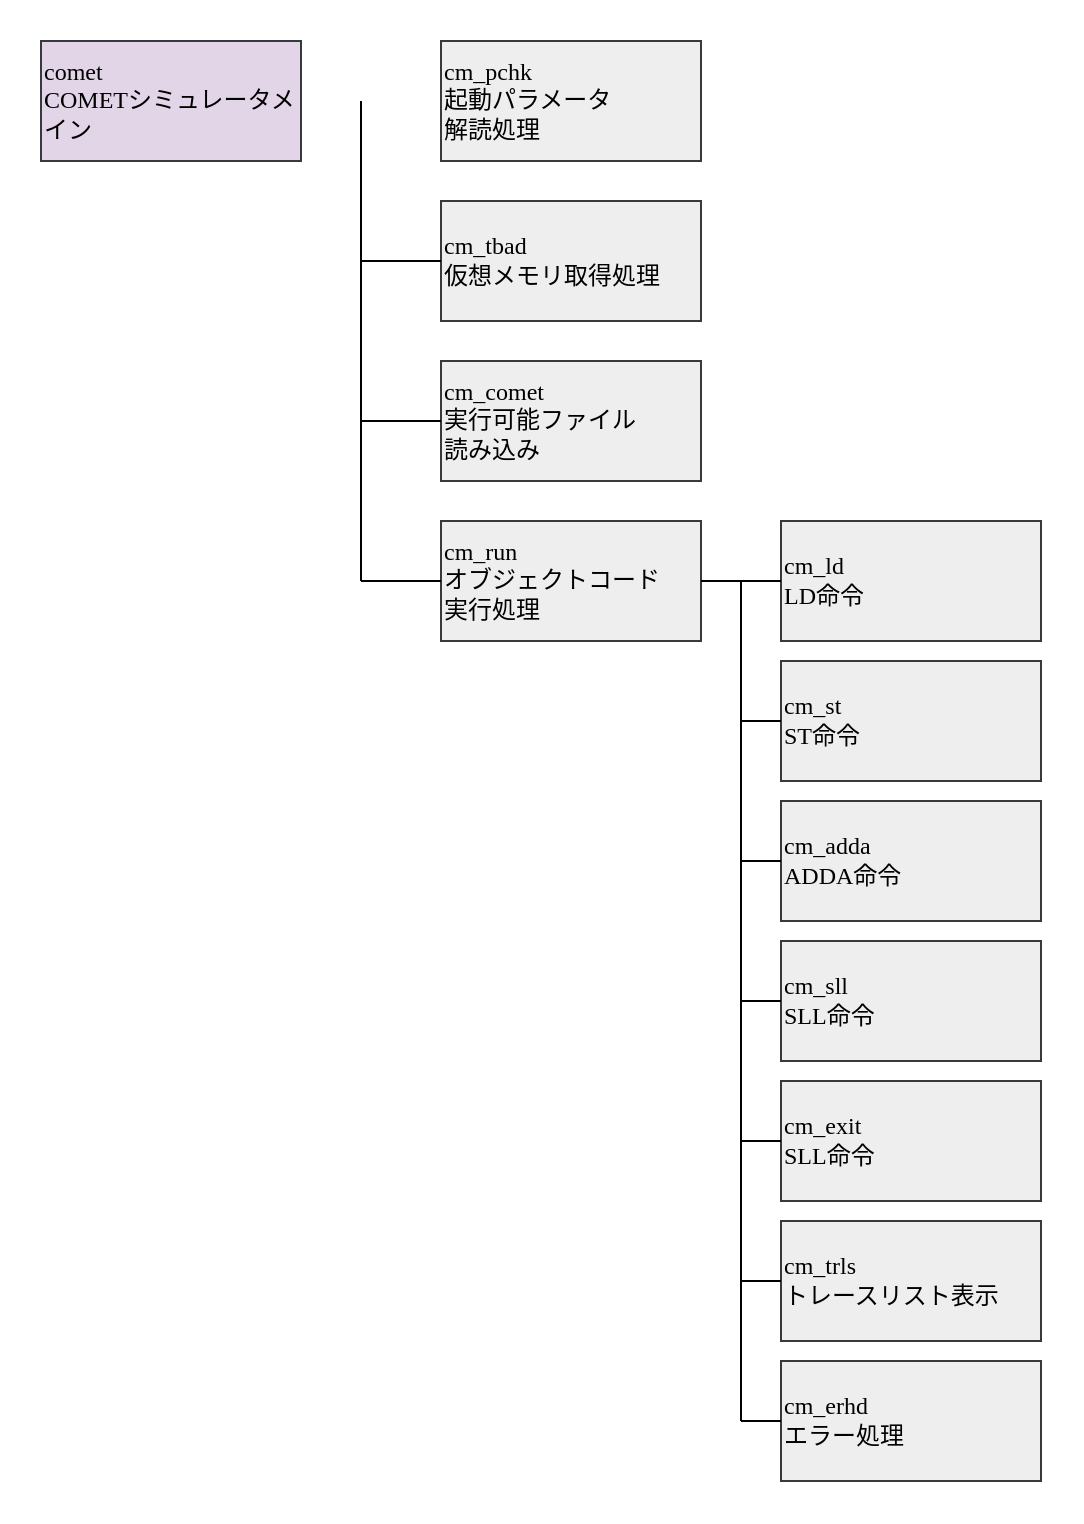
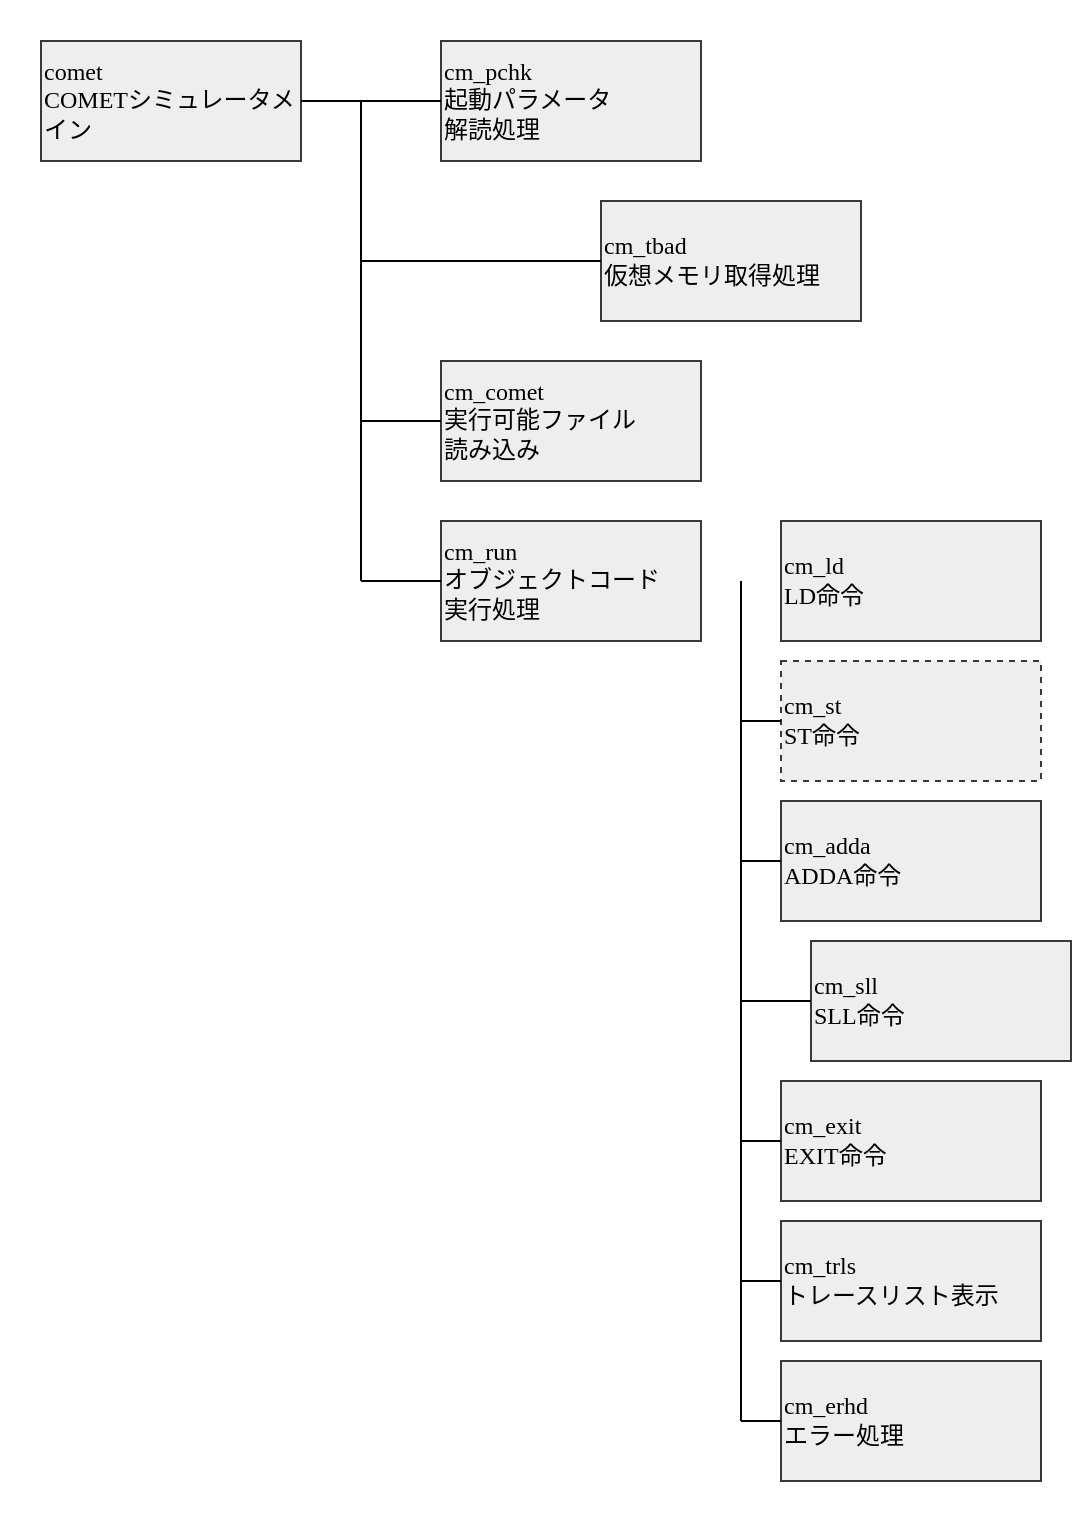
(171, 101) -> (171, 101)
none -> (371, 101)
(571, 261) -> (731, 261)
(744, 581) -> none
(911, 721) -> (911, 721)
(911, 1001) -> (941, 1001)
(829, 1141) -> (836, 1141)
